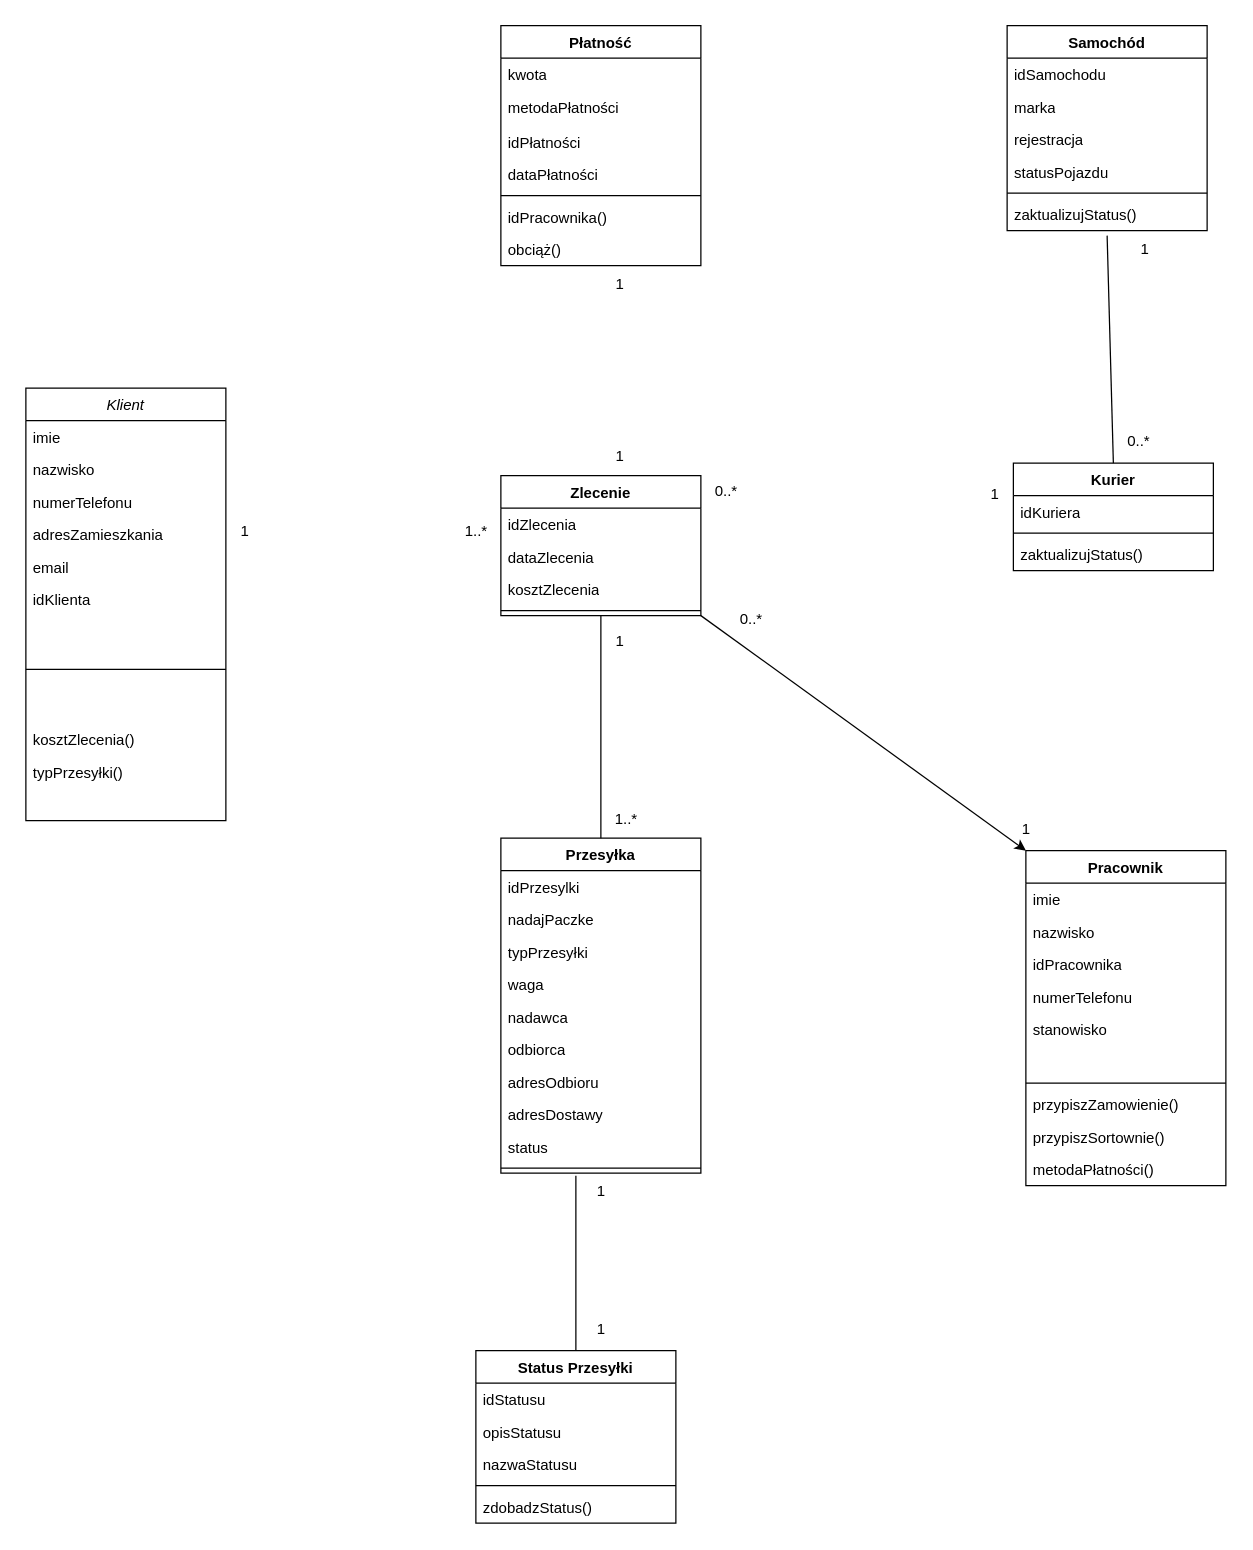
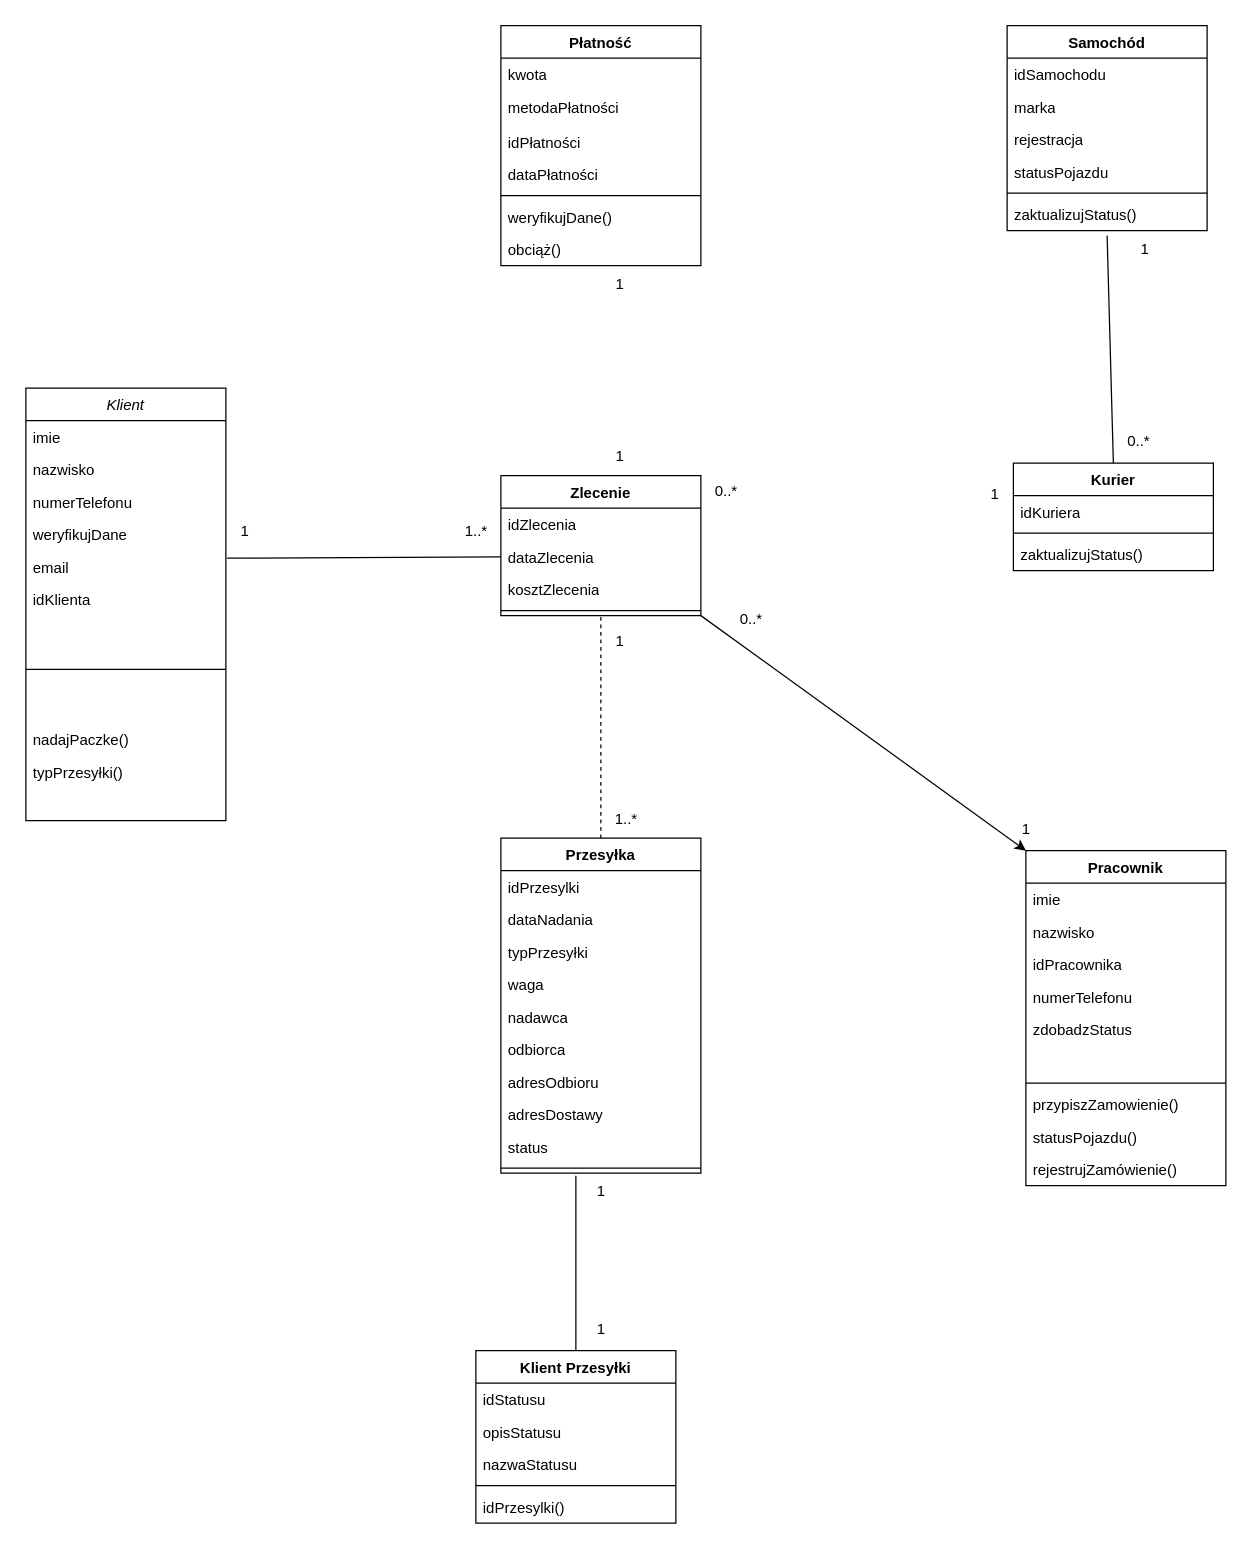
(563, 218) -> (569, 218)
(100, 535) -> (85, 535)
none -> (362, 558)
(601, 727) -> (601, 727)
(92, 740) -> (87, 740)
(554, 921) -> (552, 921)
(1073, 1031) -> (1088, 1031)
(1109, 1138) -> (1096, 1138)
(1103, 1171) -> (1117, 1171)
(576, 1368) -> (576, 1368)
(546, 1508) -> (532, 1508)
